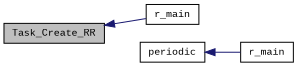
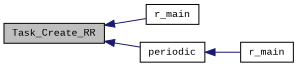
none -> (127, 45)
